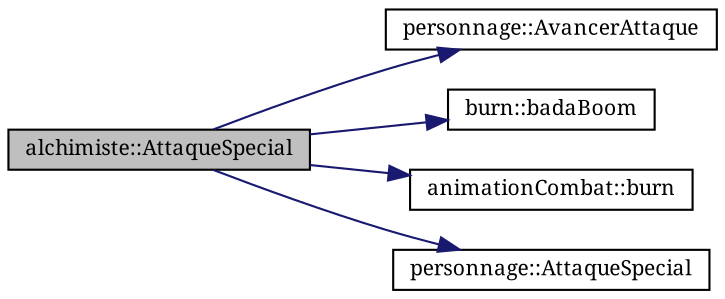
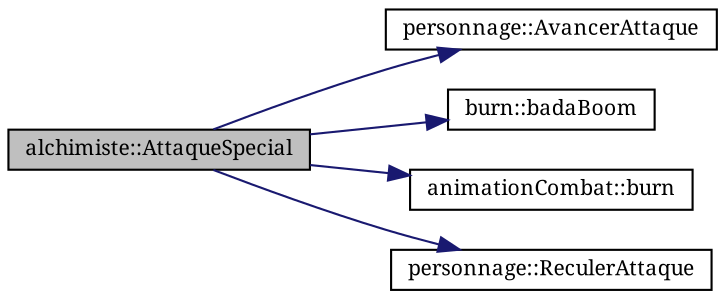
(551, 270) -> (551, 270)
